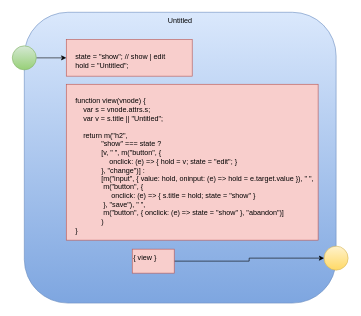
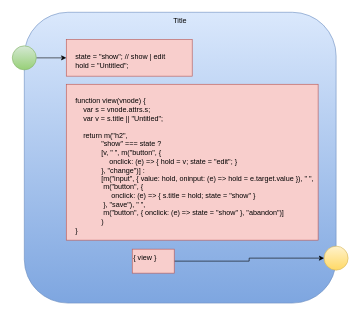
(180, 21) -> (180, 21)
